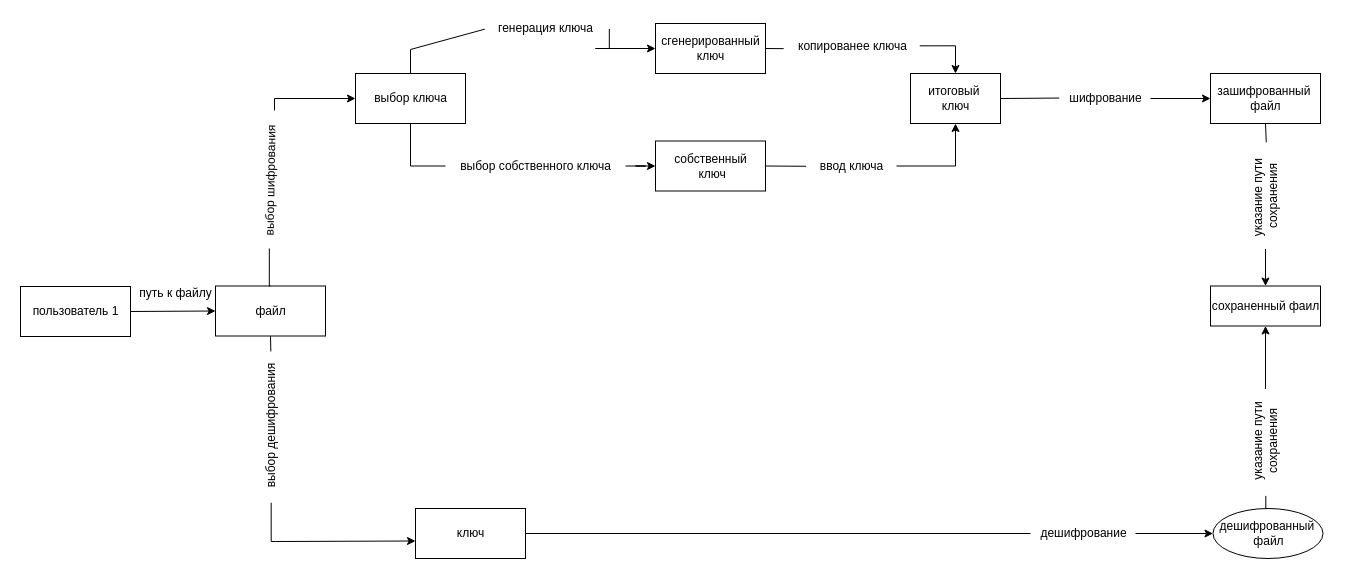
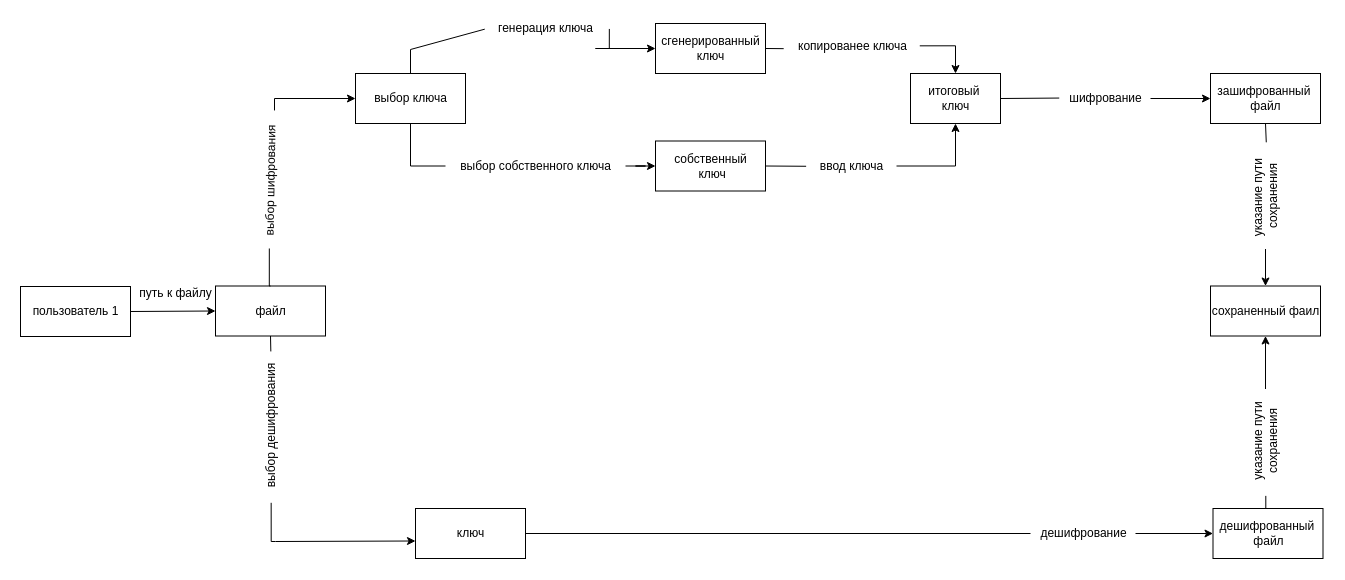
(1266, 306) -> (1266, 311)
(1268, 534) -> (1268, 534)
